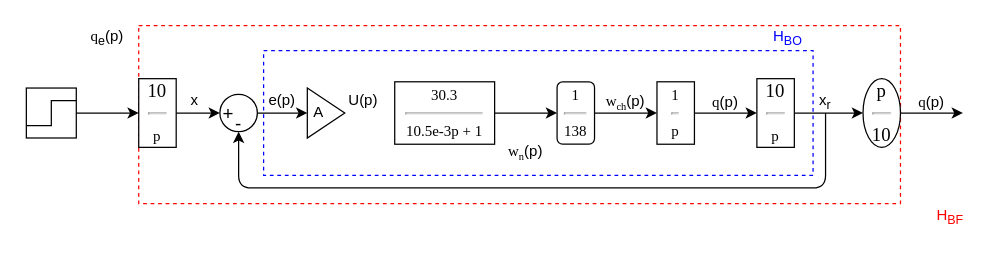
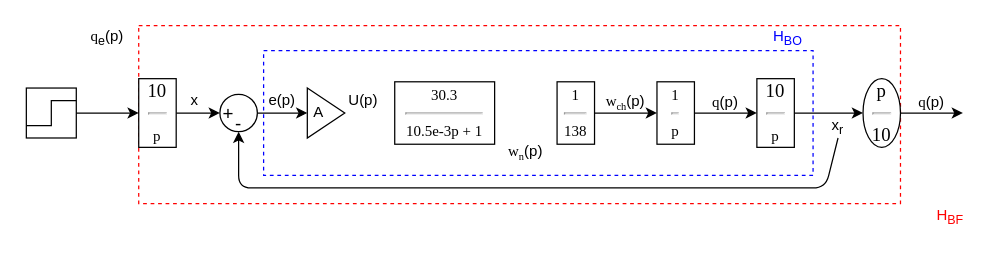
(826, 101) -> (838, 126)
(522, 113) -> none
(576, 113) -> (576, 113)
